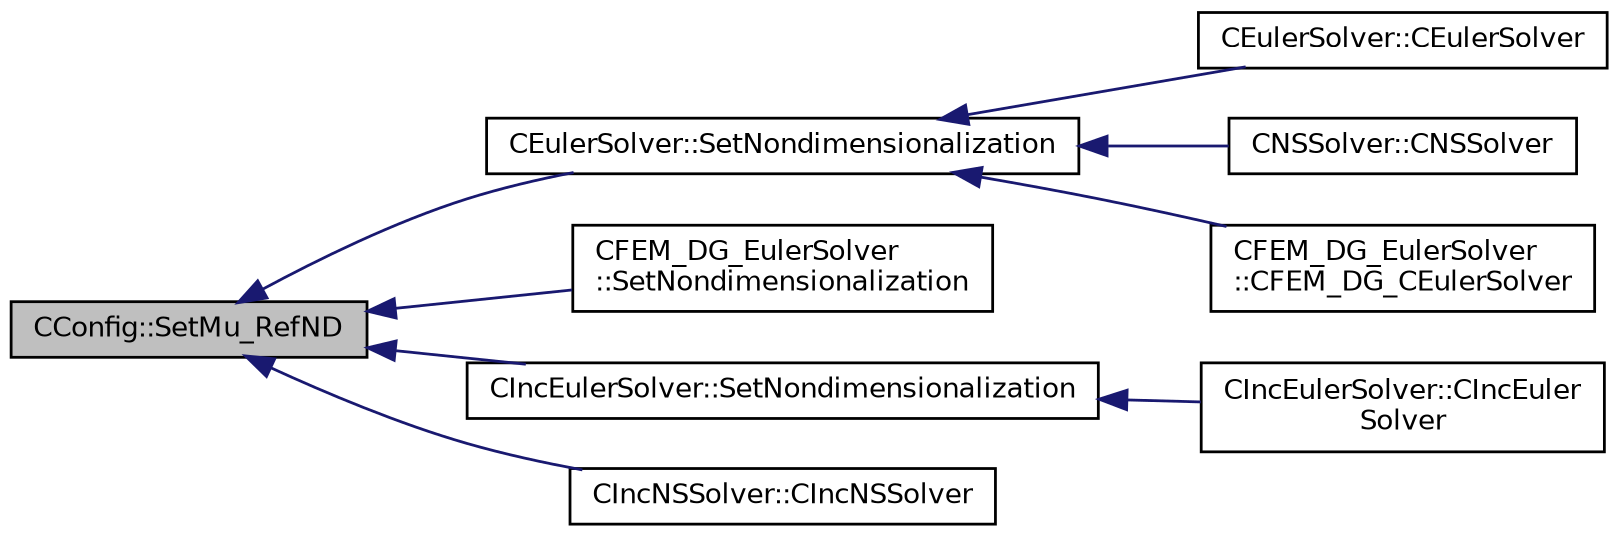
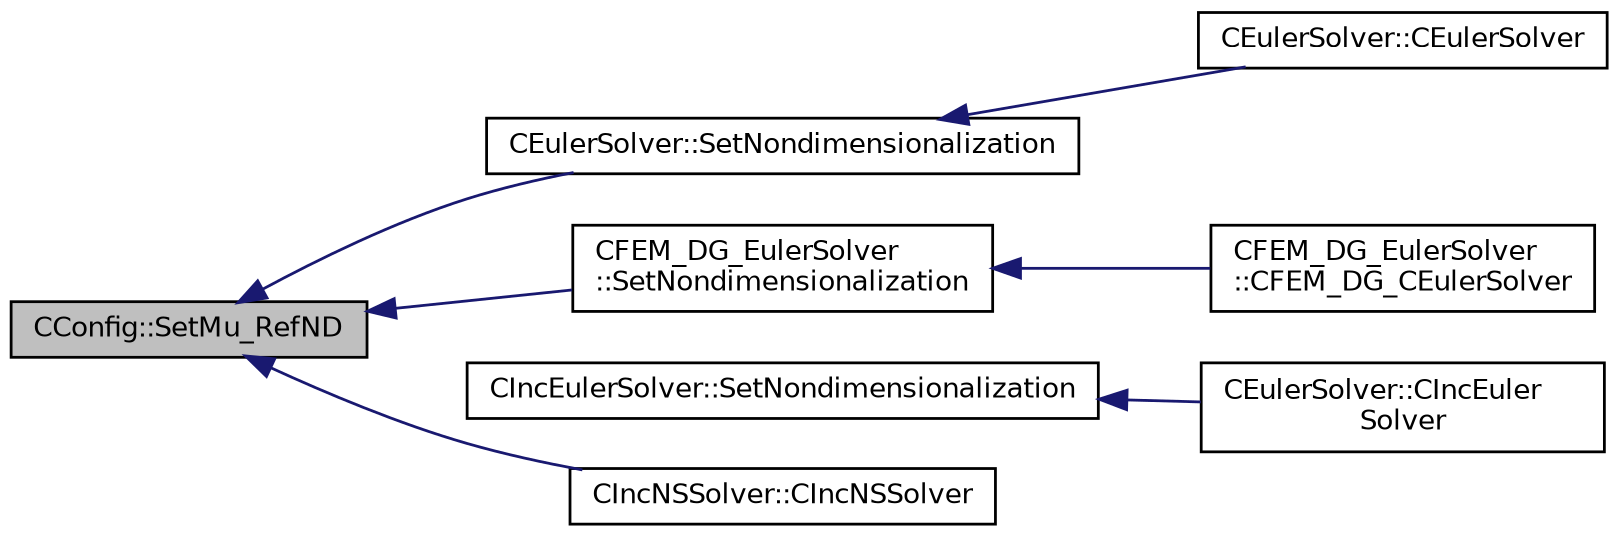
(1403, 146) -> none
(1104, 200) -> (1116, 268)
(461, 357) -> none
(1403, 407) -> (1403, 407)
